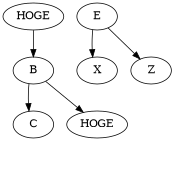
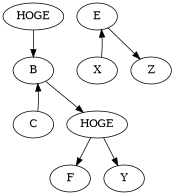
(92, 40) -> (102, 47)
(28, 94) -> (38, 101)
none -> (70, 178)
none -> (124, 178)
